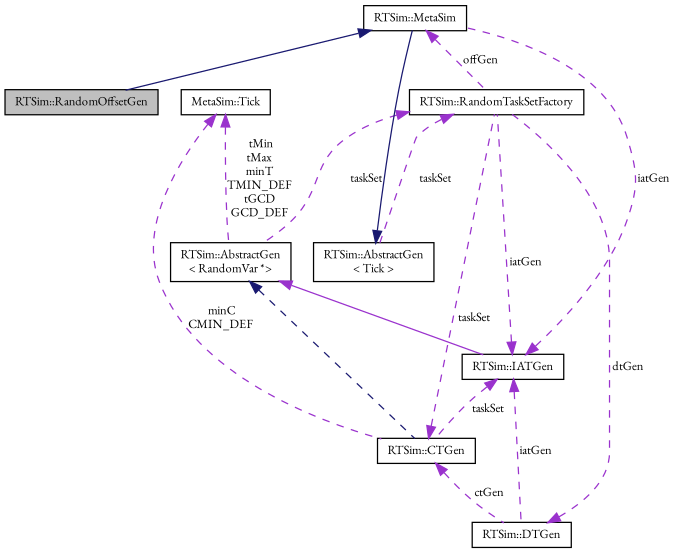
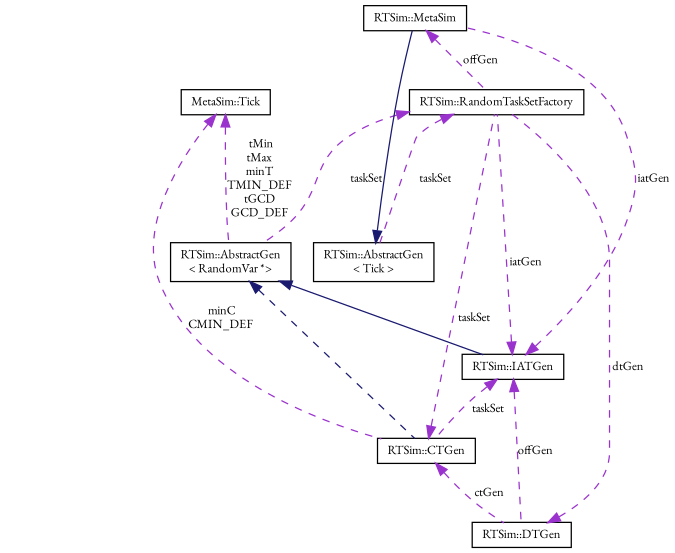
(82, 102) -> none
(387, 320) -> (387, 320)
(534, 451) -> (534, 451)
